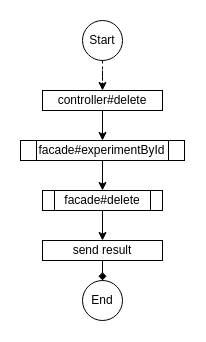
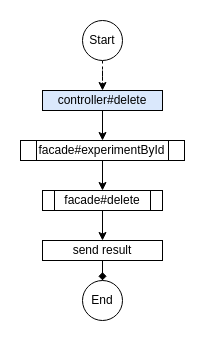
(103, 101) -> (103, 101)
